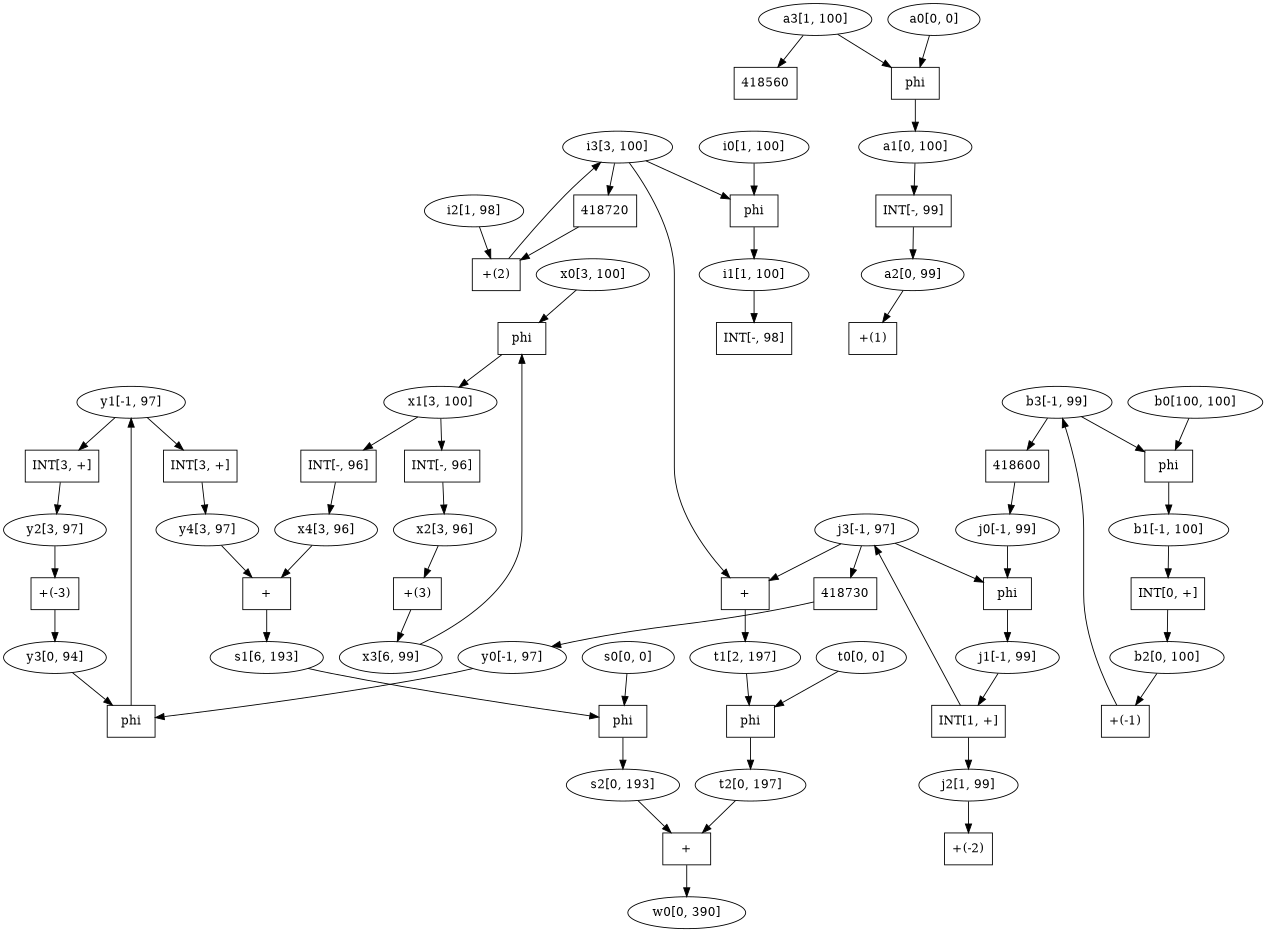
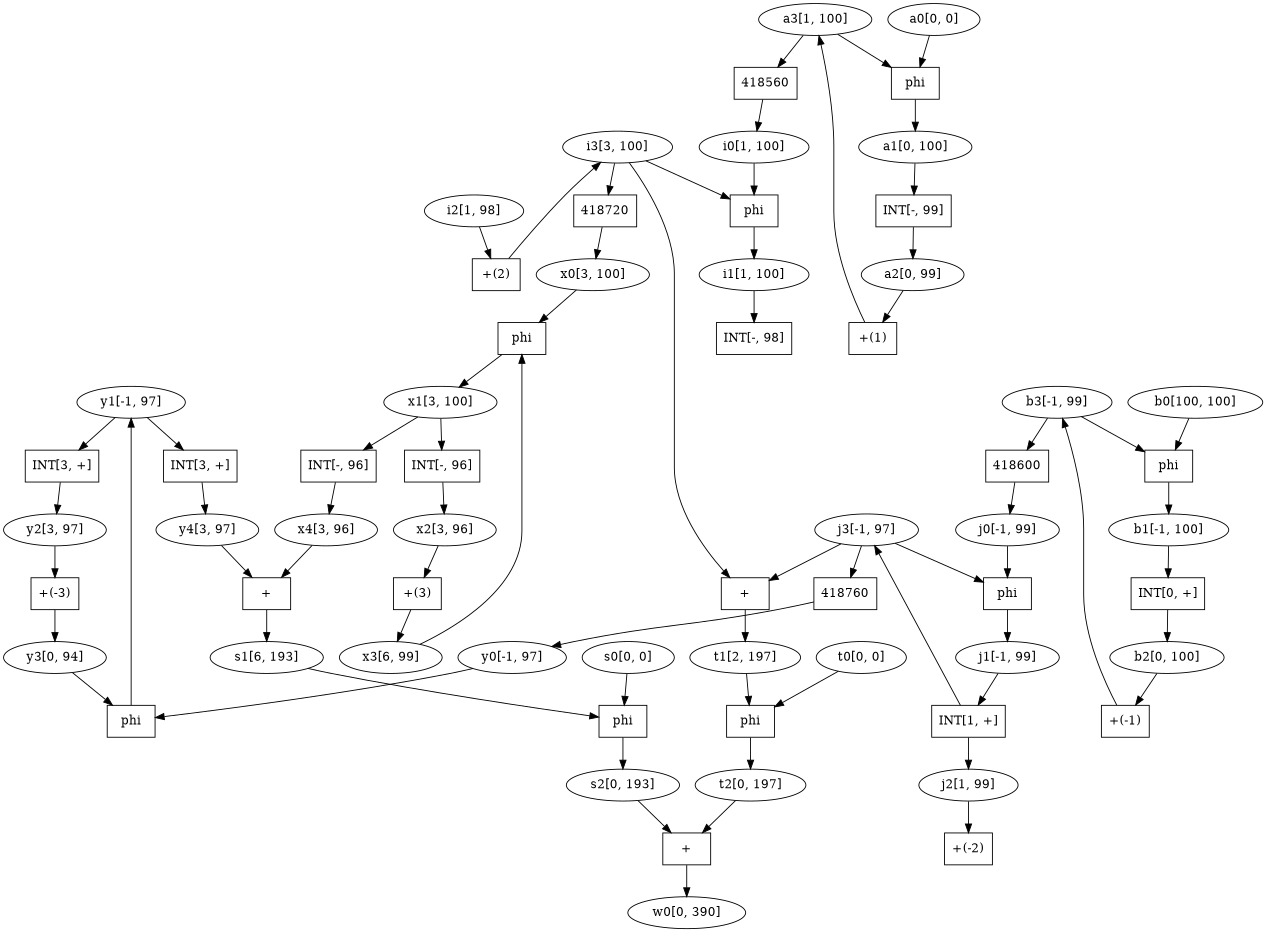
none -> (761, 111)
none -> (834, 185)
(553, 241) -> (600, 238)
(845, 594) -> (845, 594)
